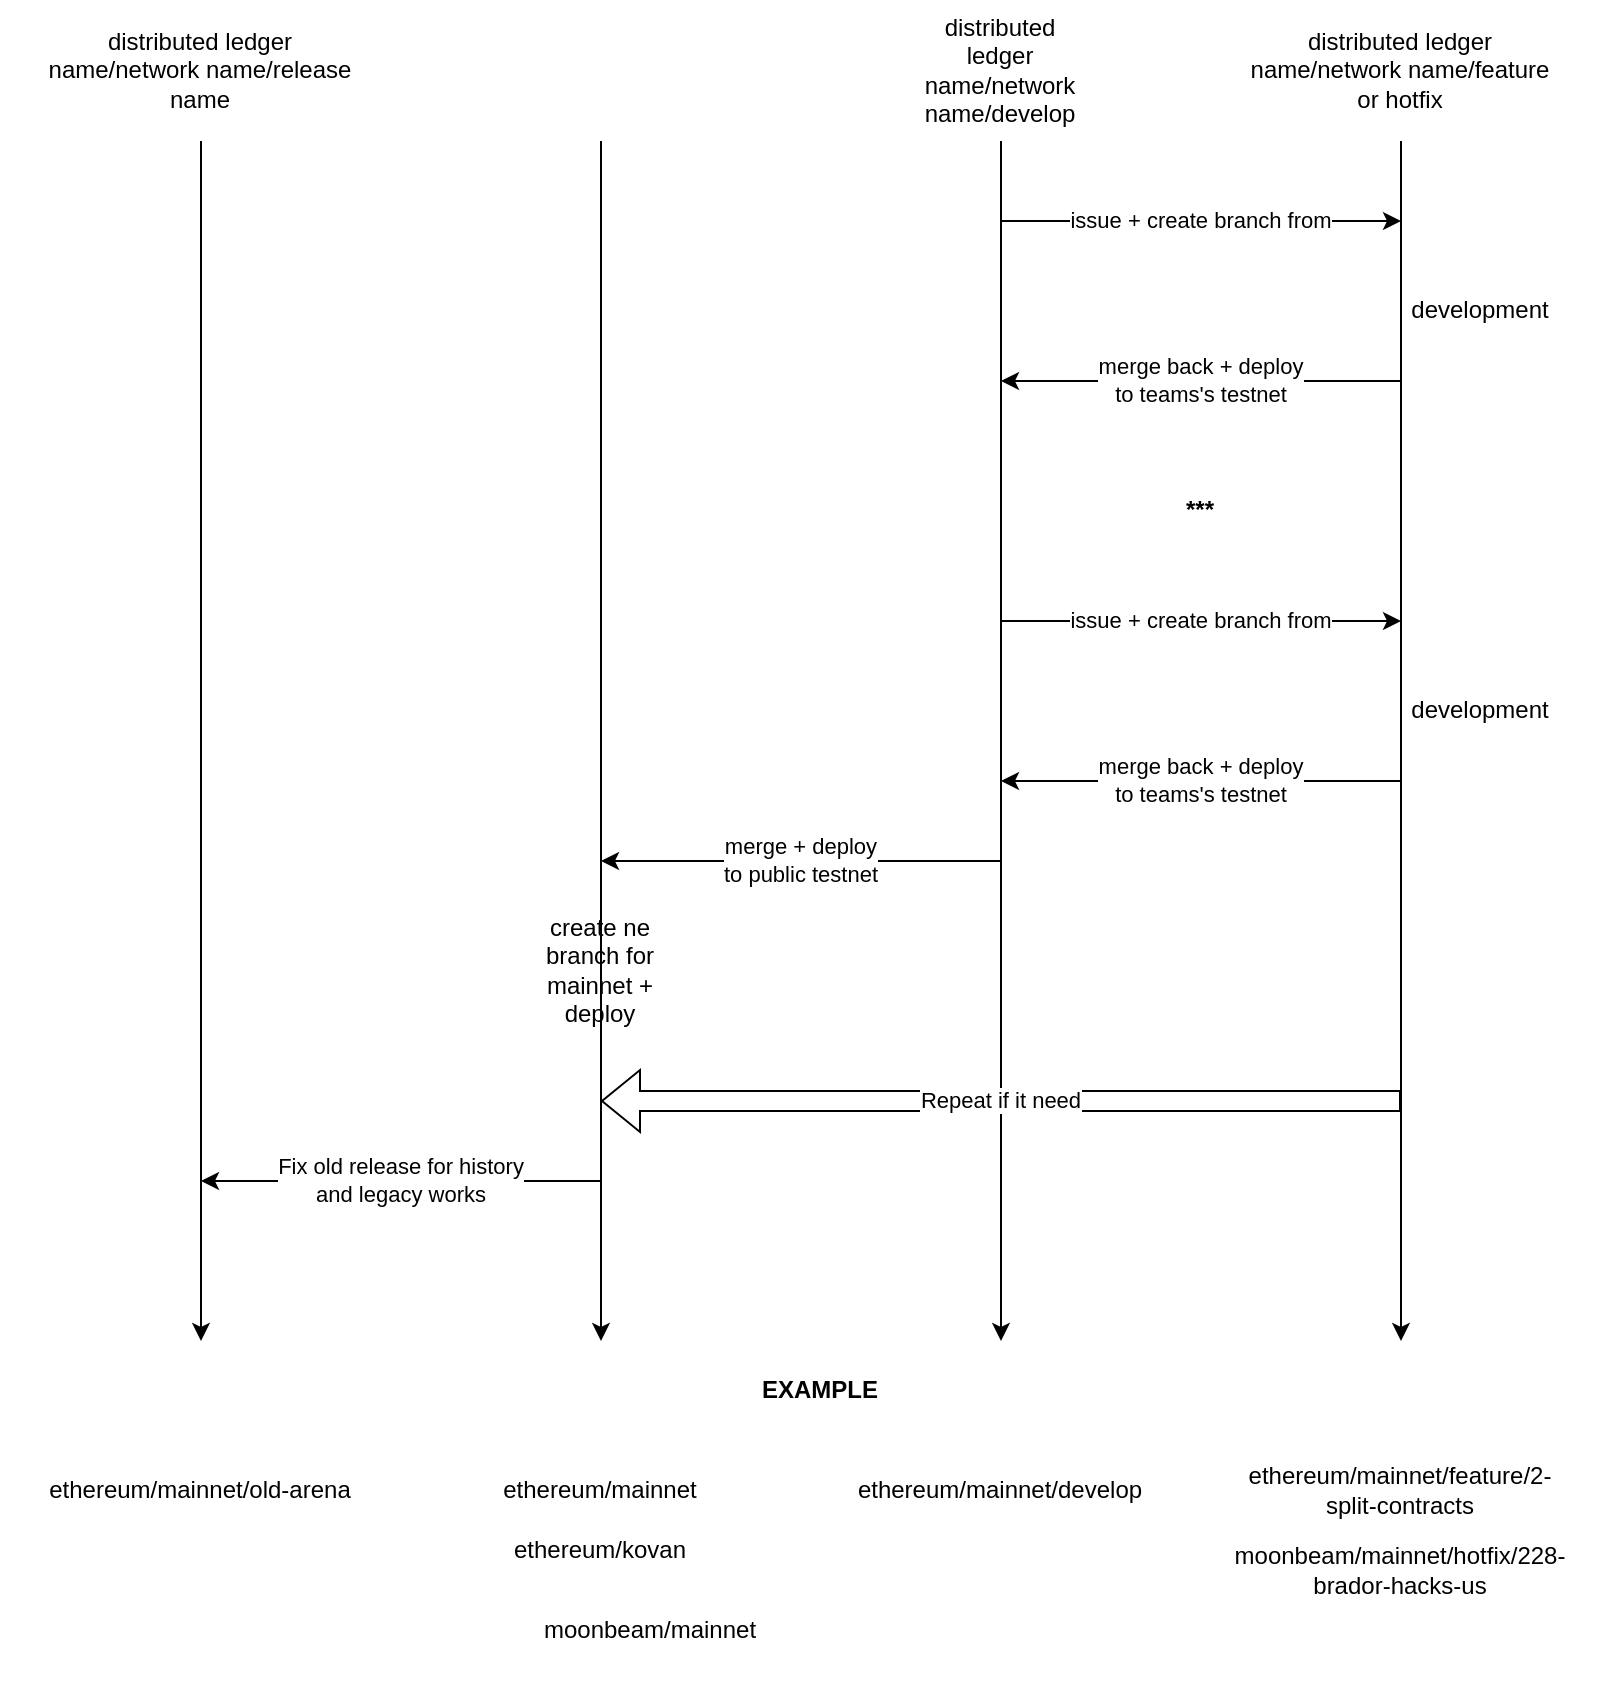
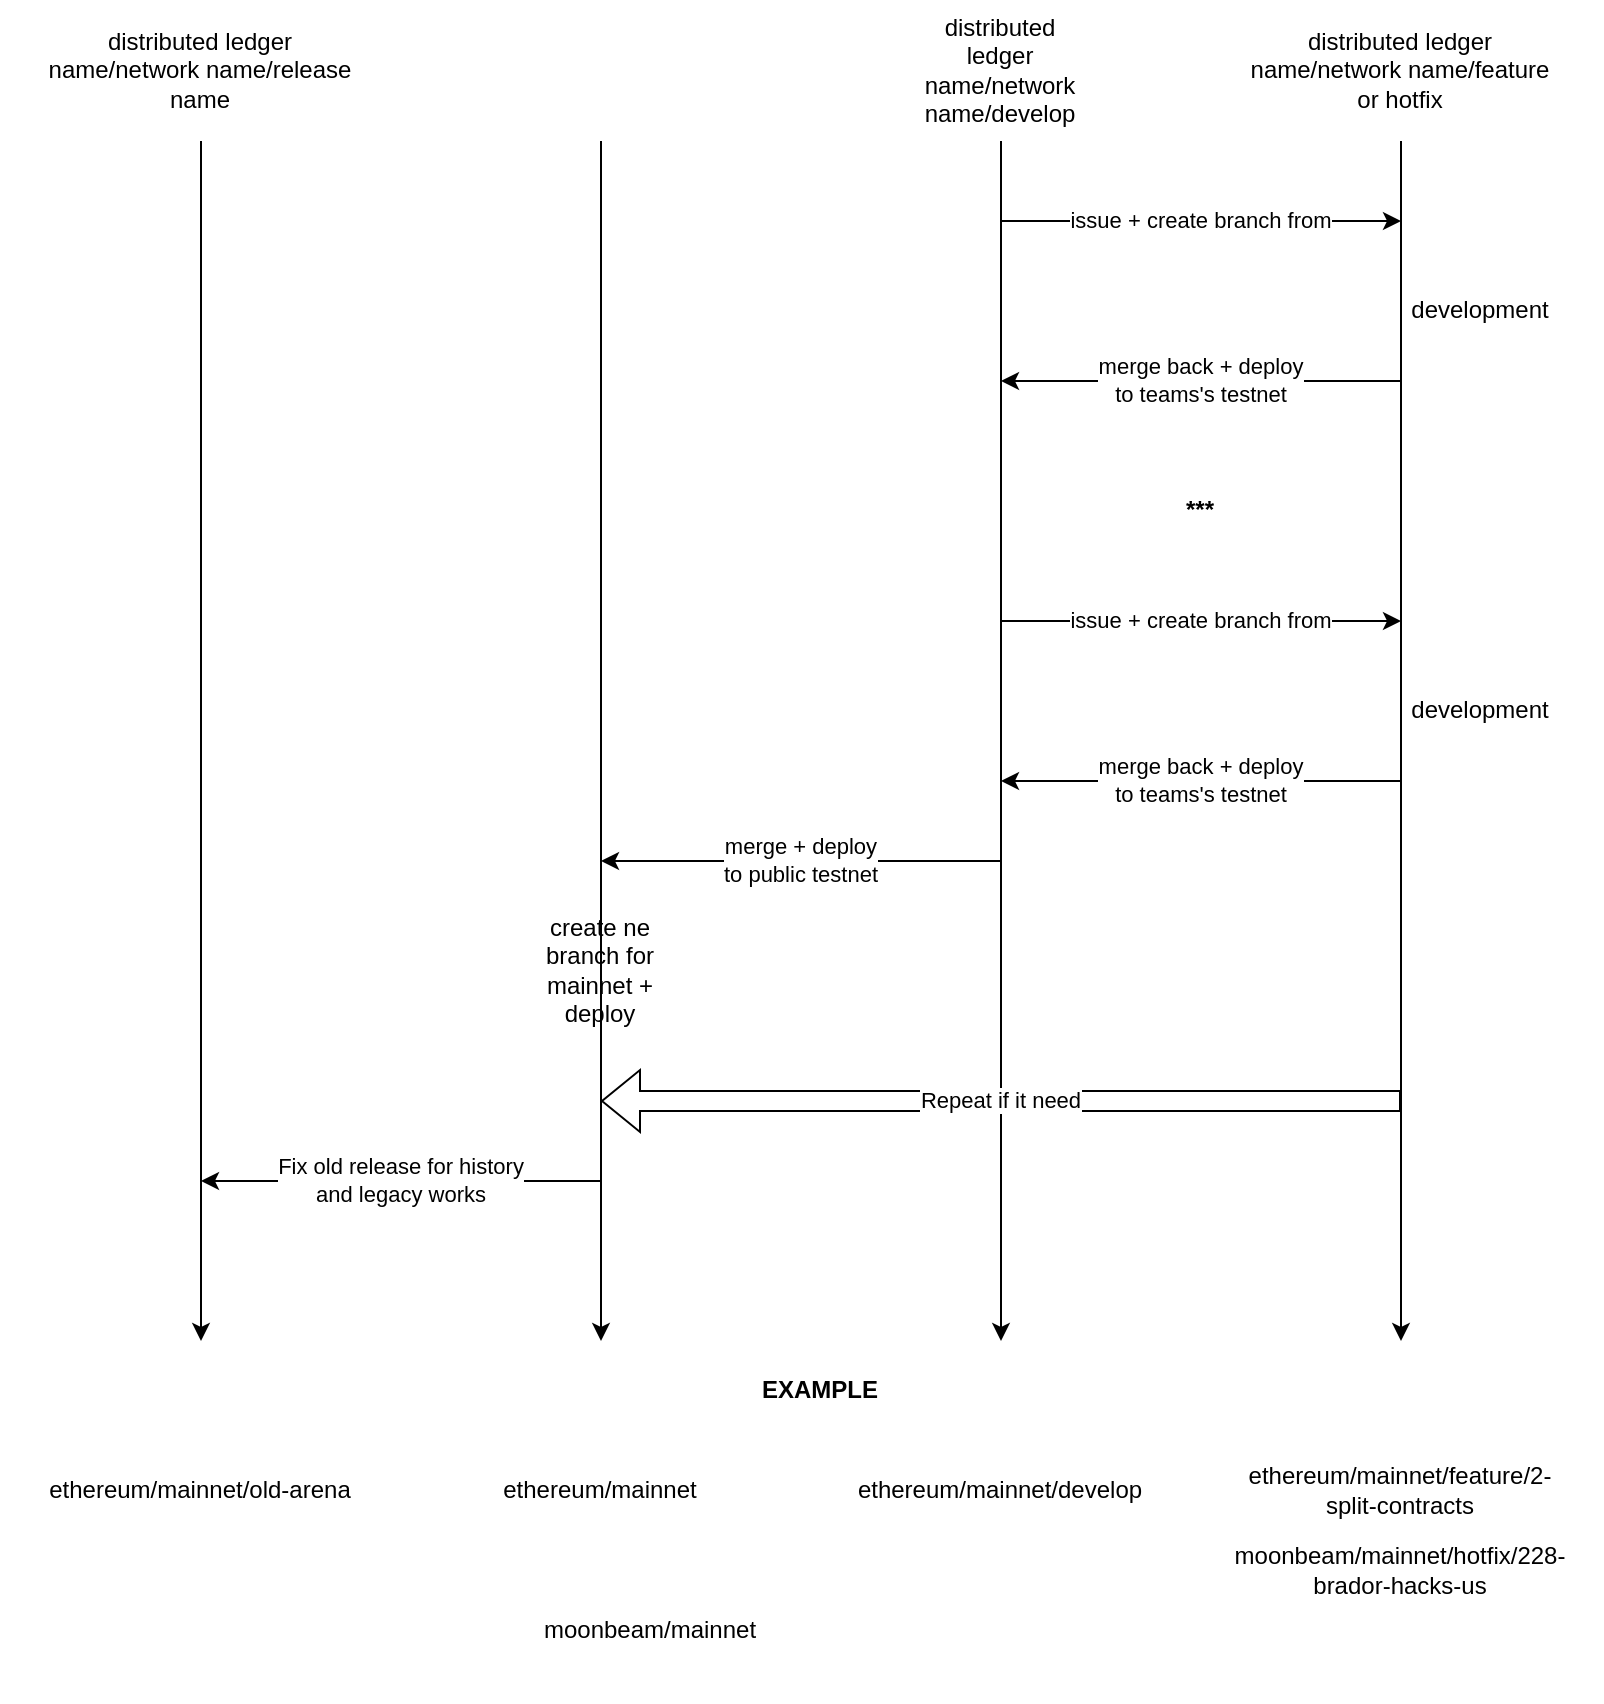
(601, 1551) -> none
